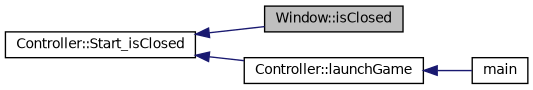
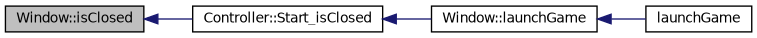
(237, 30) -> (175, 19)
(334, 71) -> (514, 19)
(500, 71) -> (699, 19)
